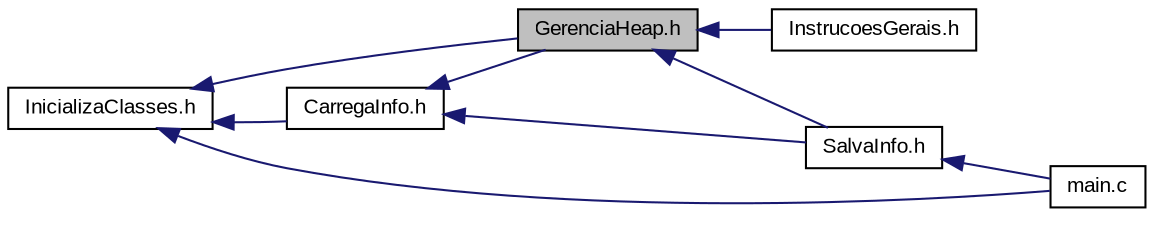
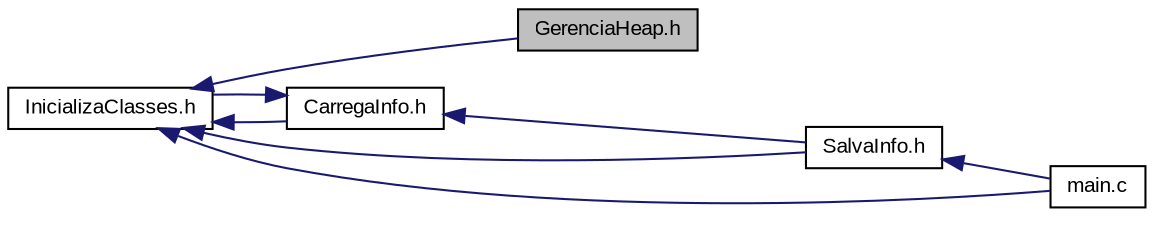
(874, 30) -> none
(497, 66) -> (239, 94)
(751, 93) -> (504, 160)
